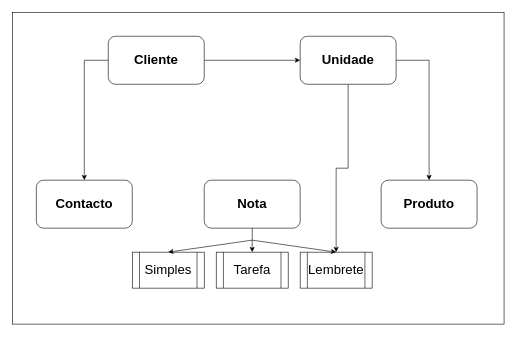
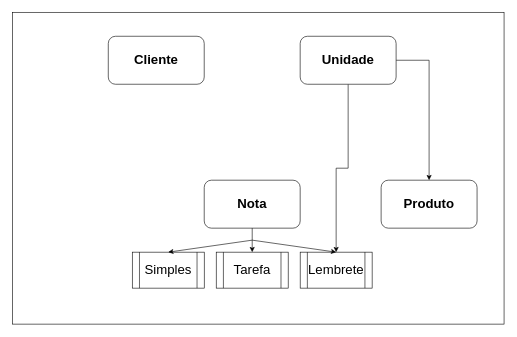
(84, 60) -> none
(294, 60) -> none
(84, 204) -> none
